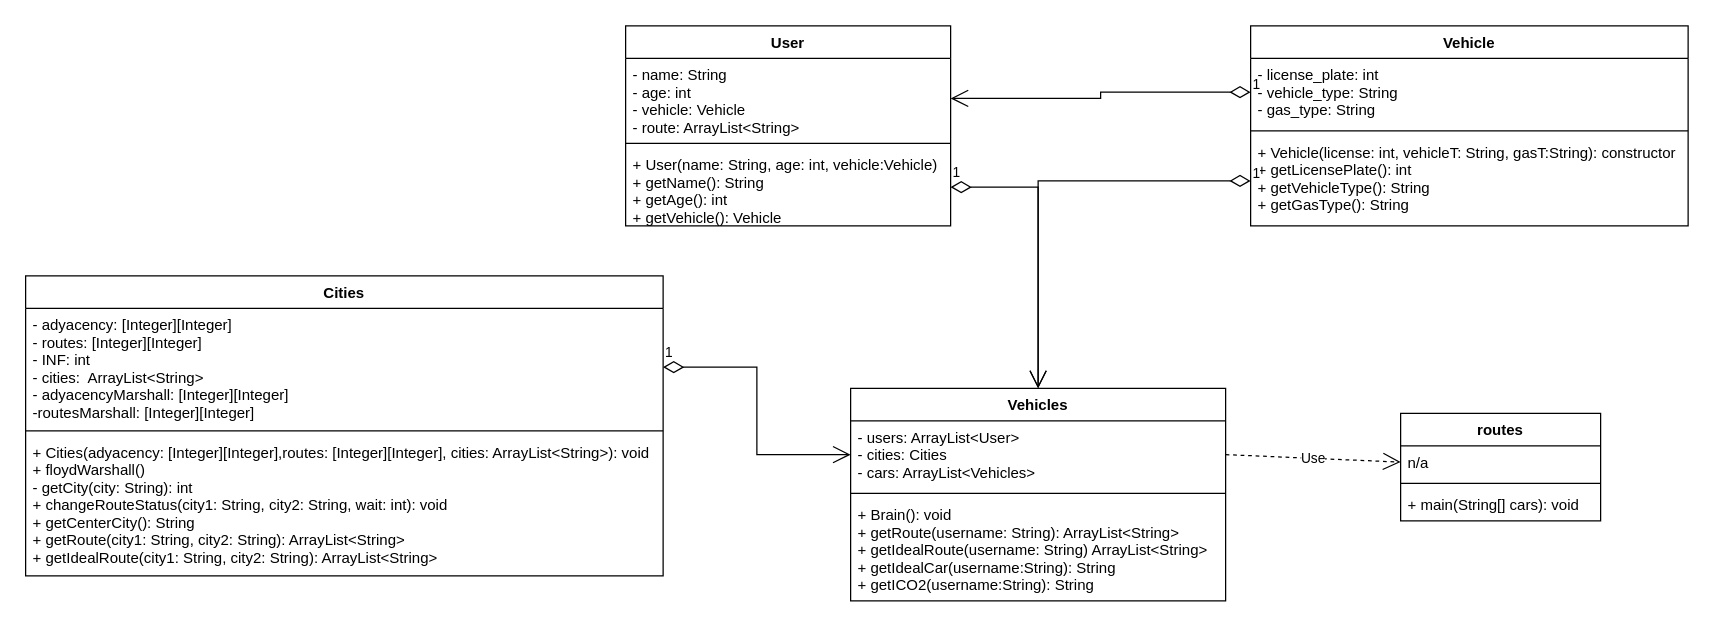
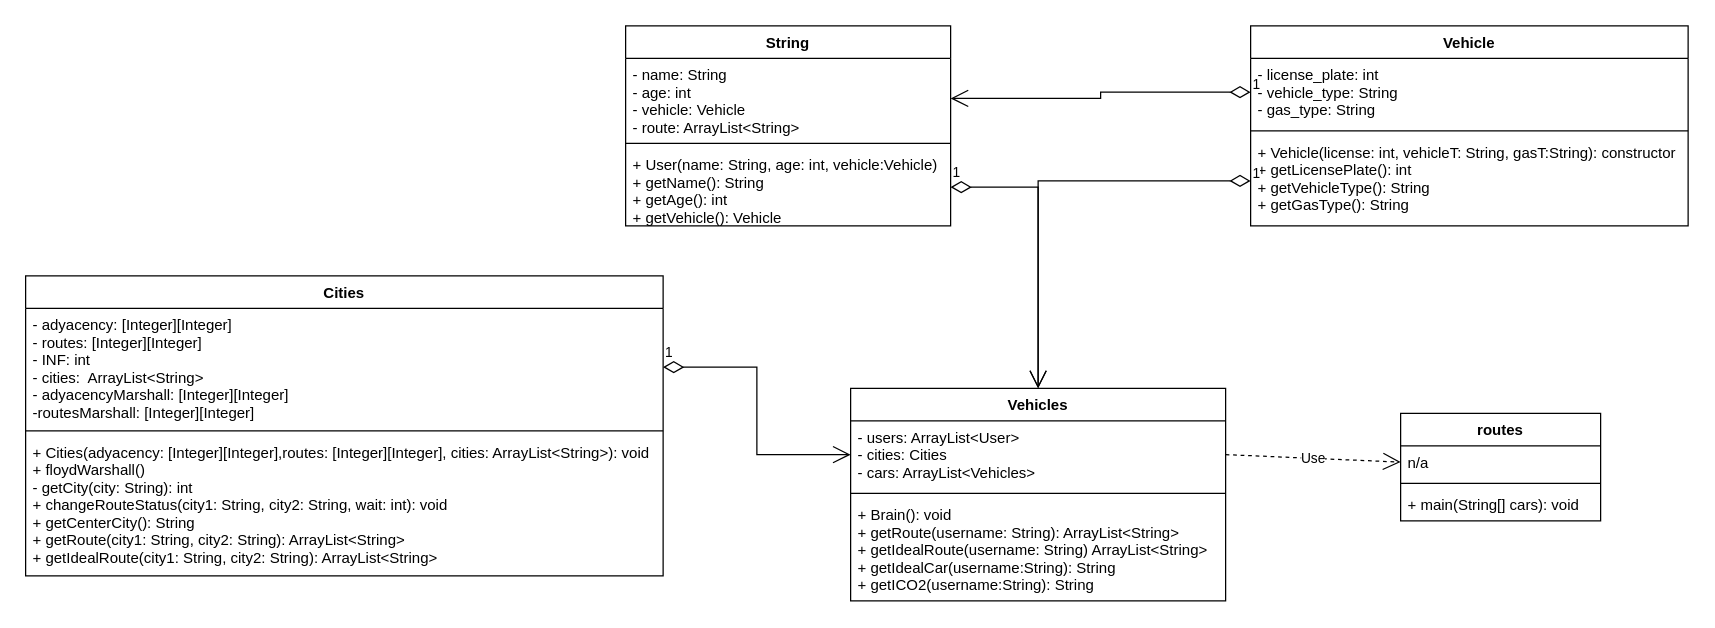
(788, 43) -> (788, 43)
